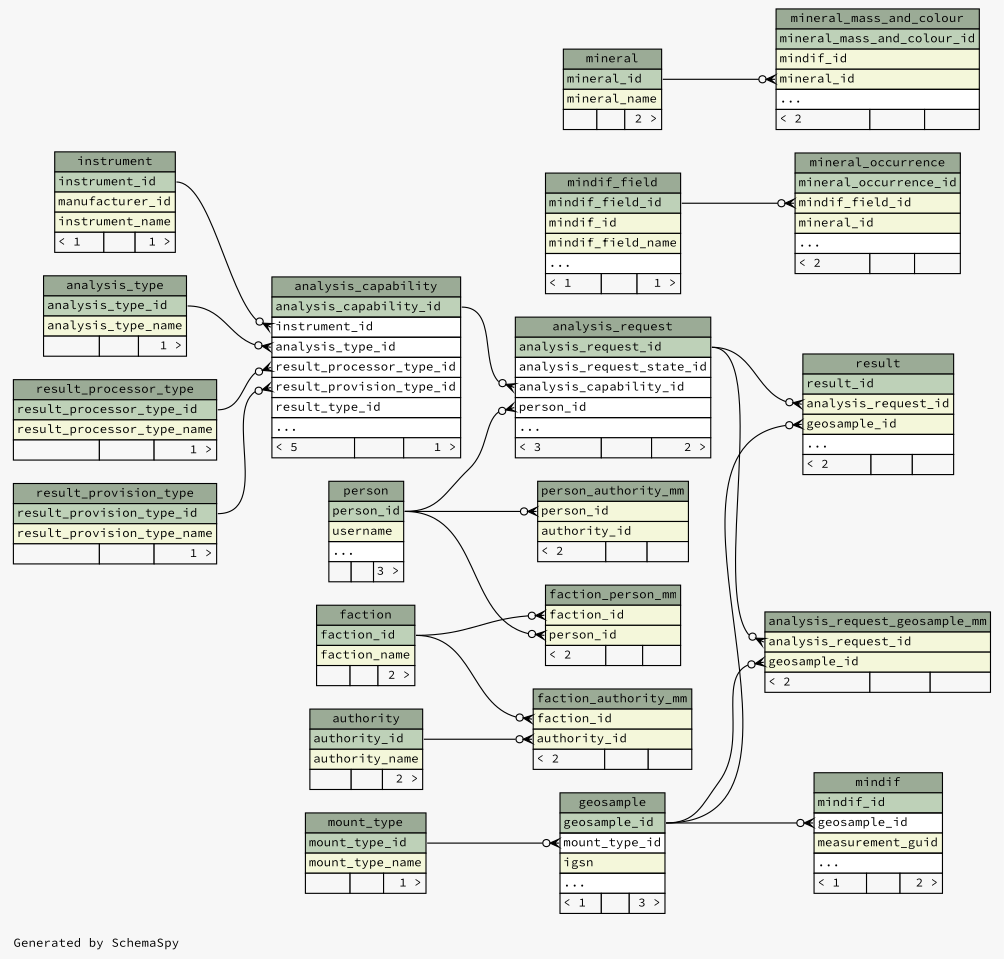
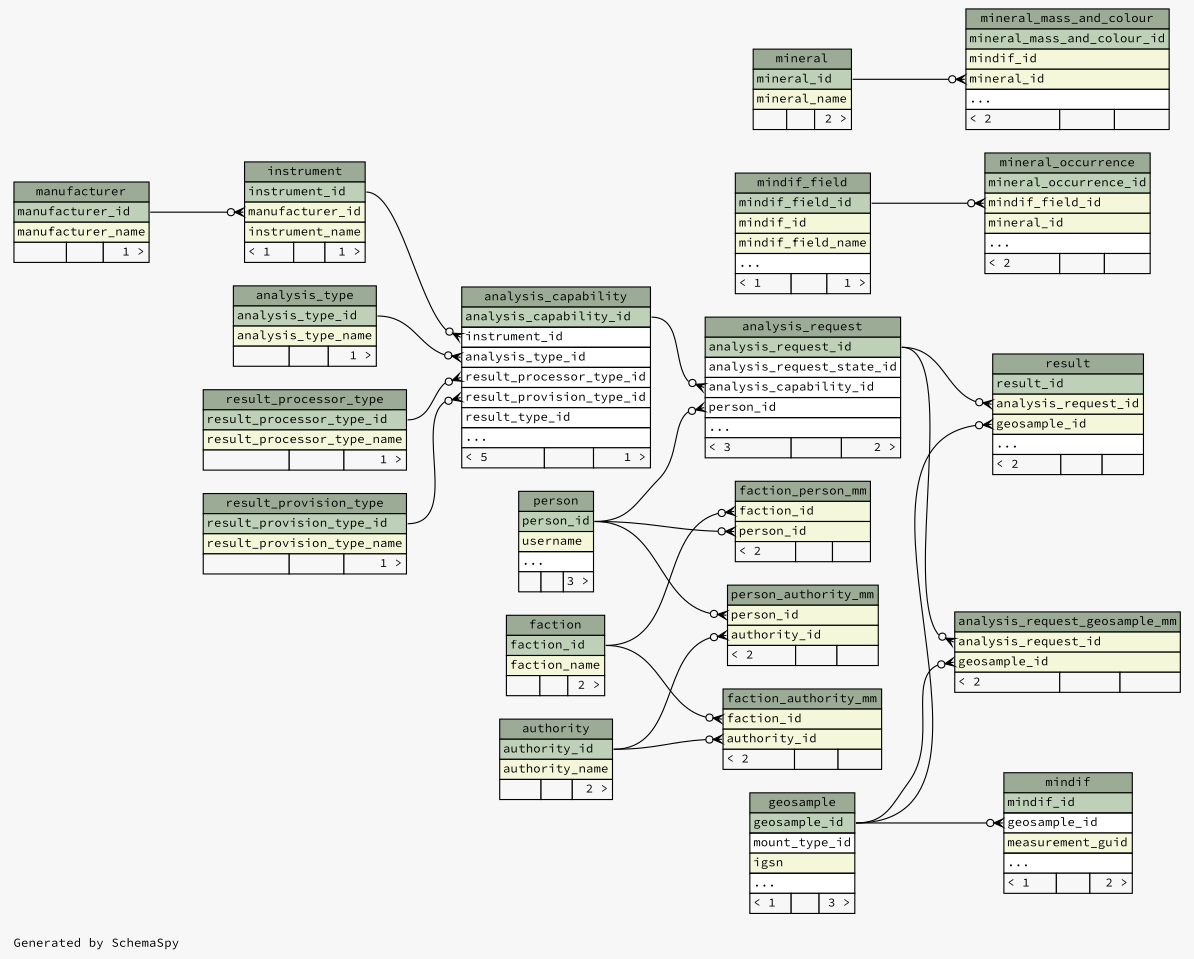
none -> (81, 222)
none -> (667, 700)
(366, 853) -> none
